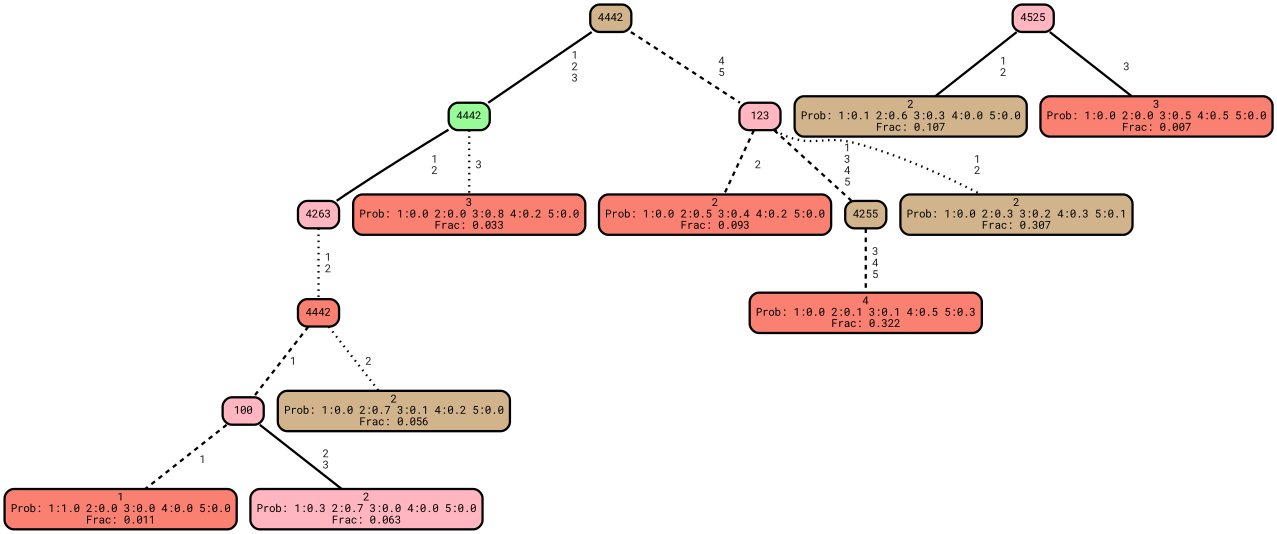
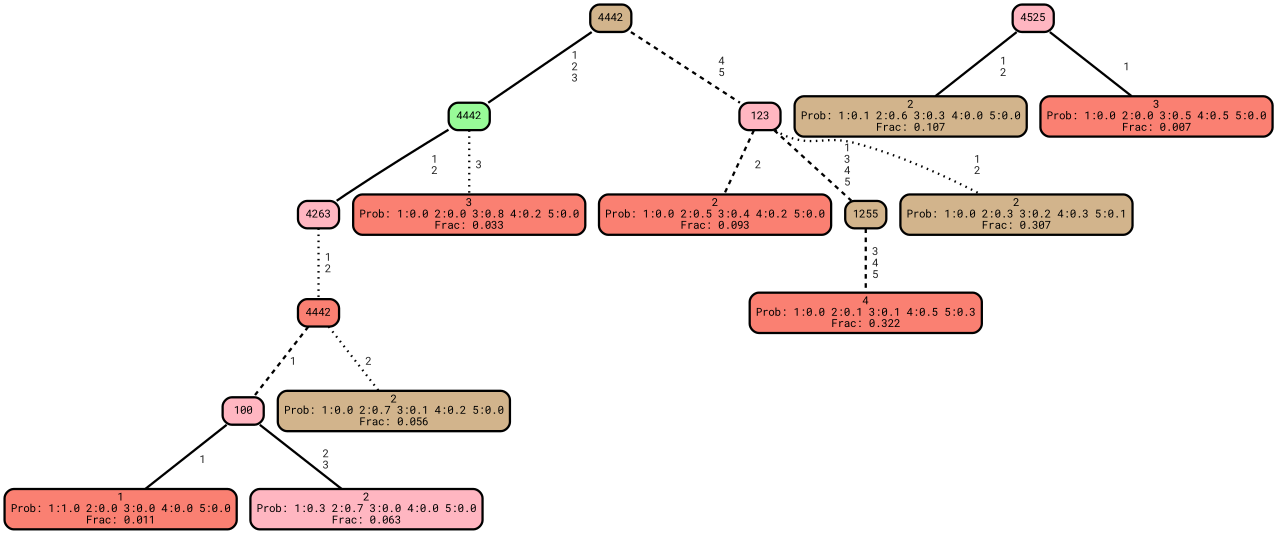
(1123, 67) -> (1123, 67)
(866, 215) -> (866, 215)
(186, 457) -> (186, 457)
